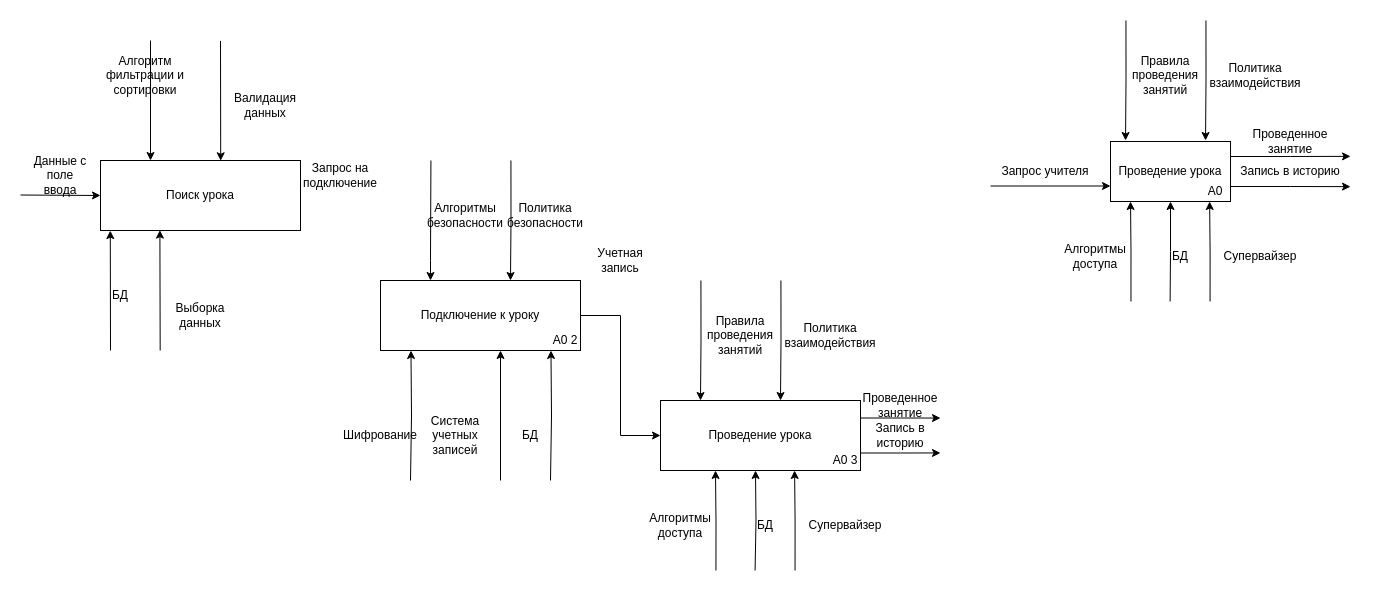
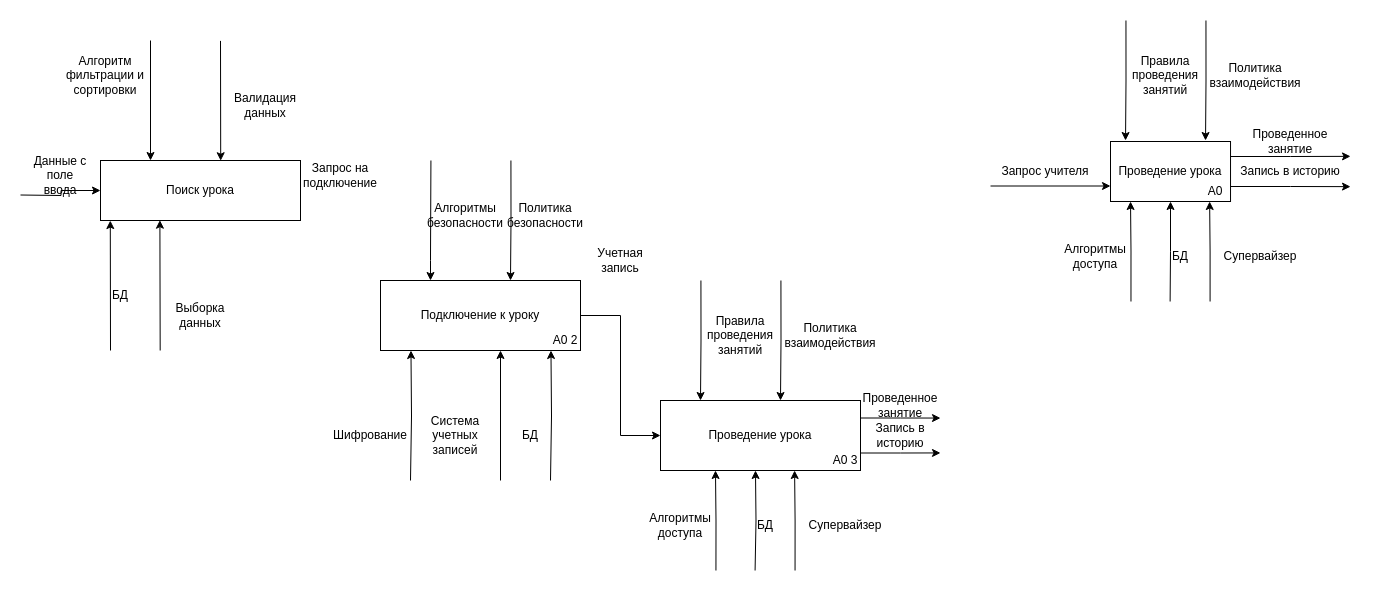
(146, 76) -> (106, 76)
(201, 196) -> (201, 191)
(381, 436) -> (371, 436)
